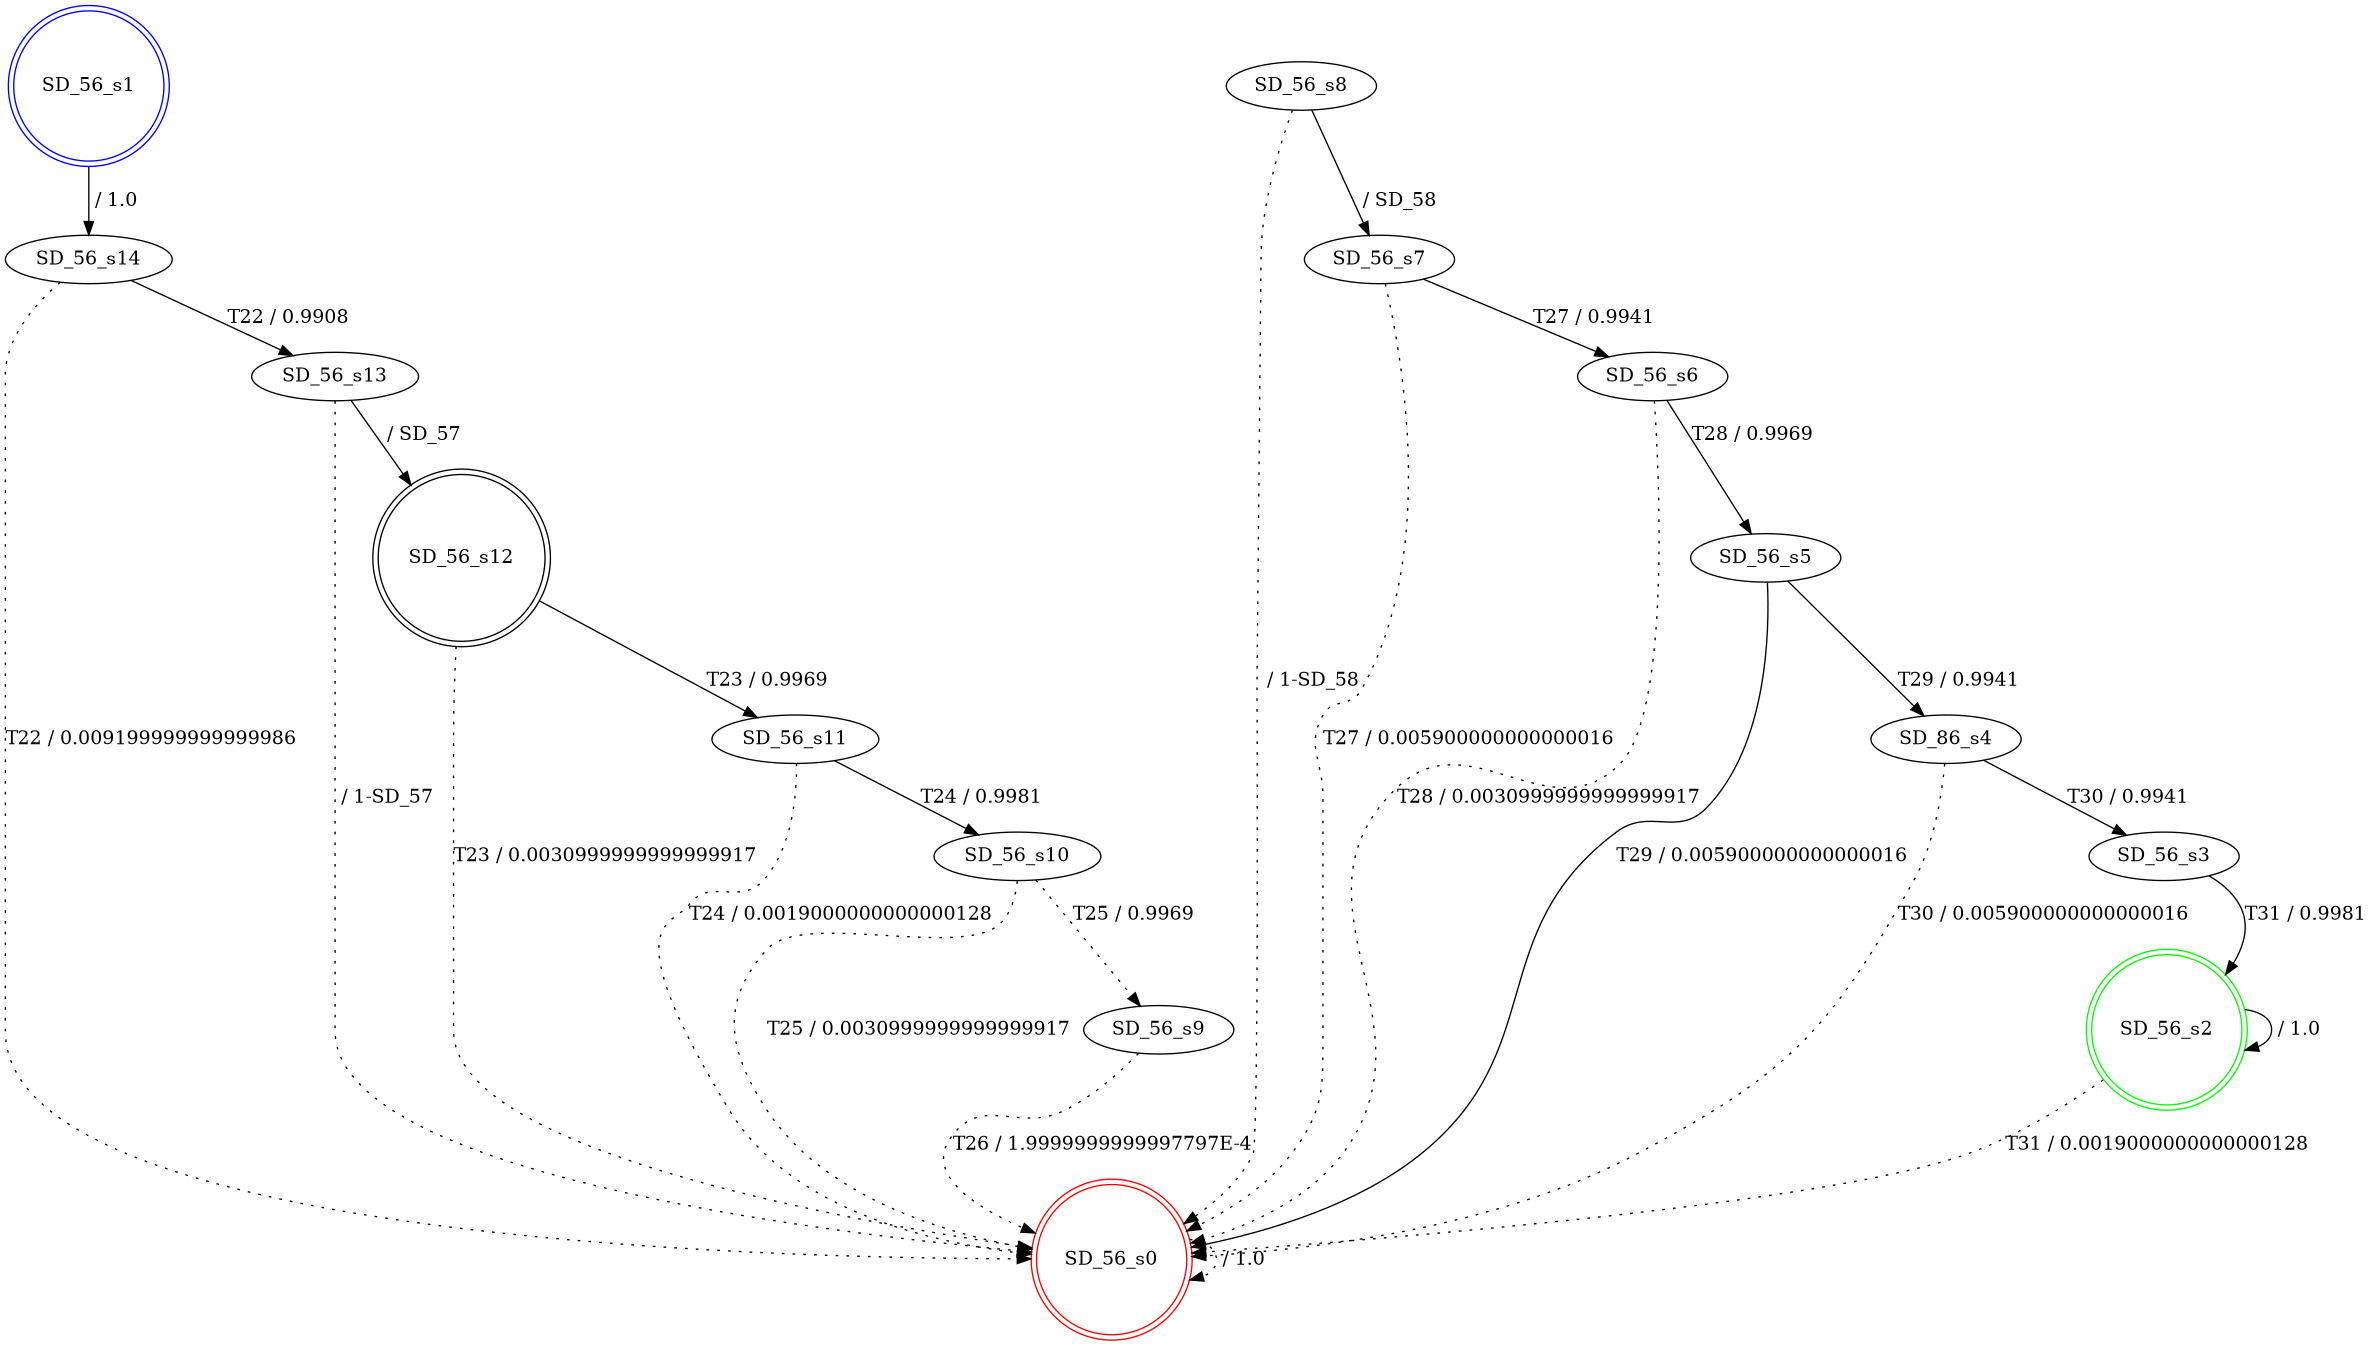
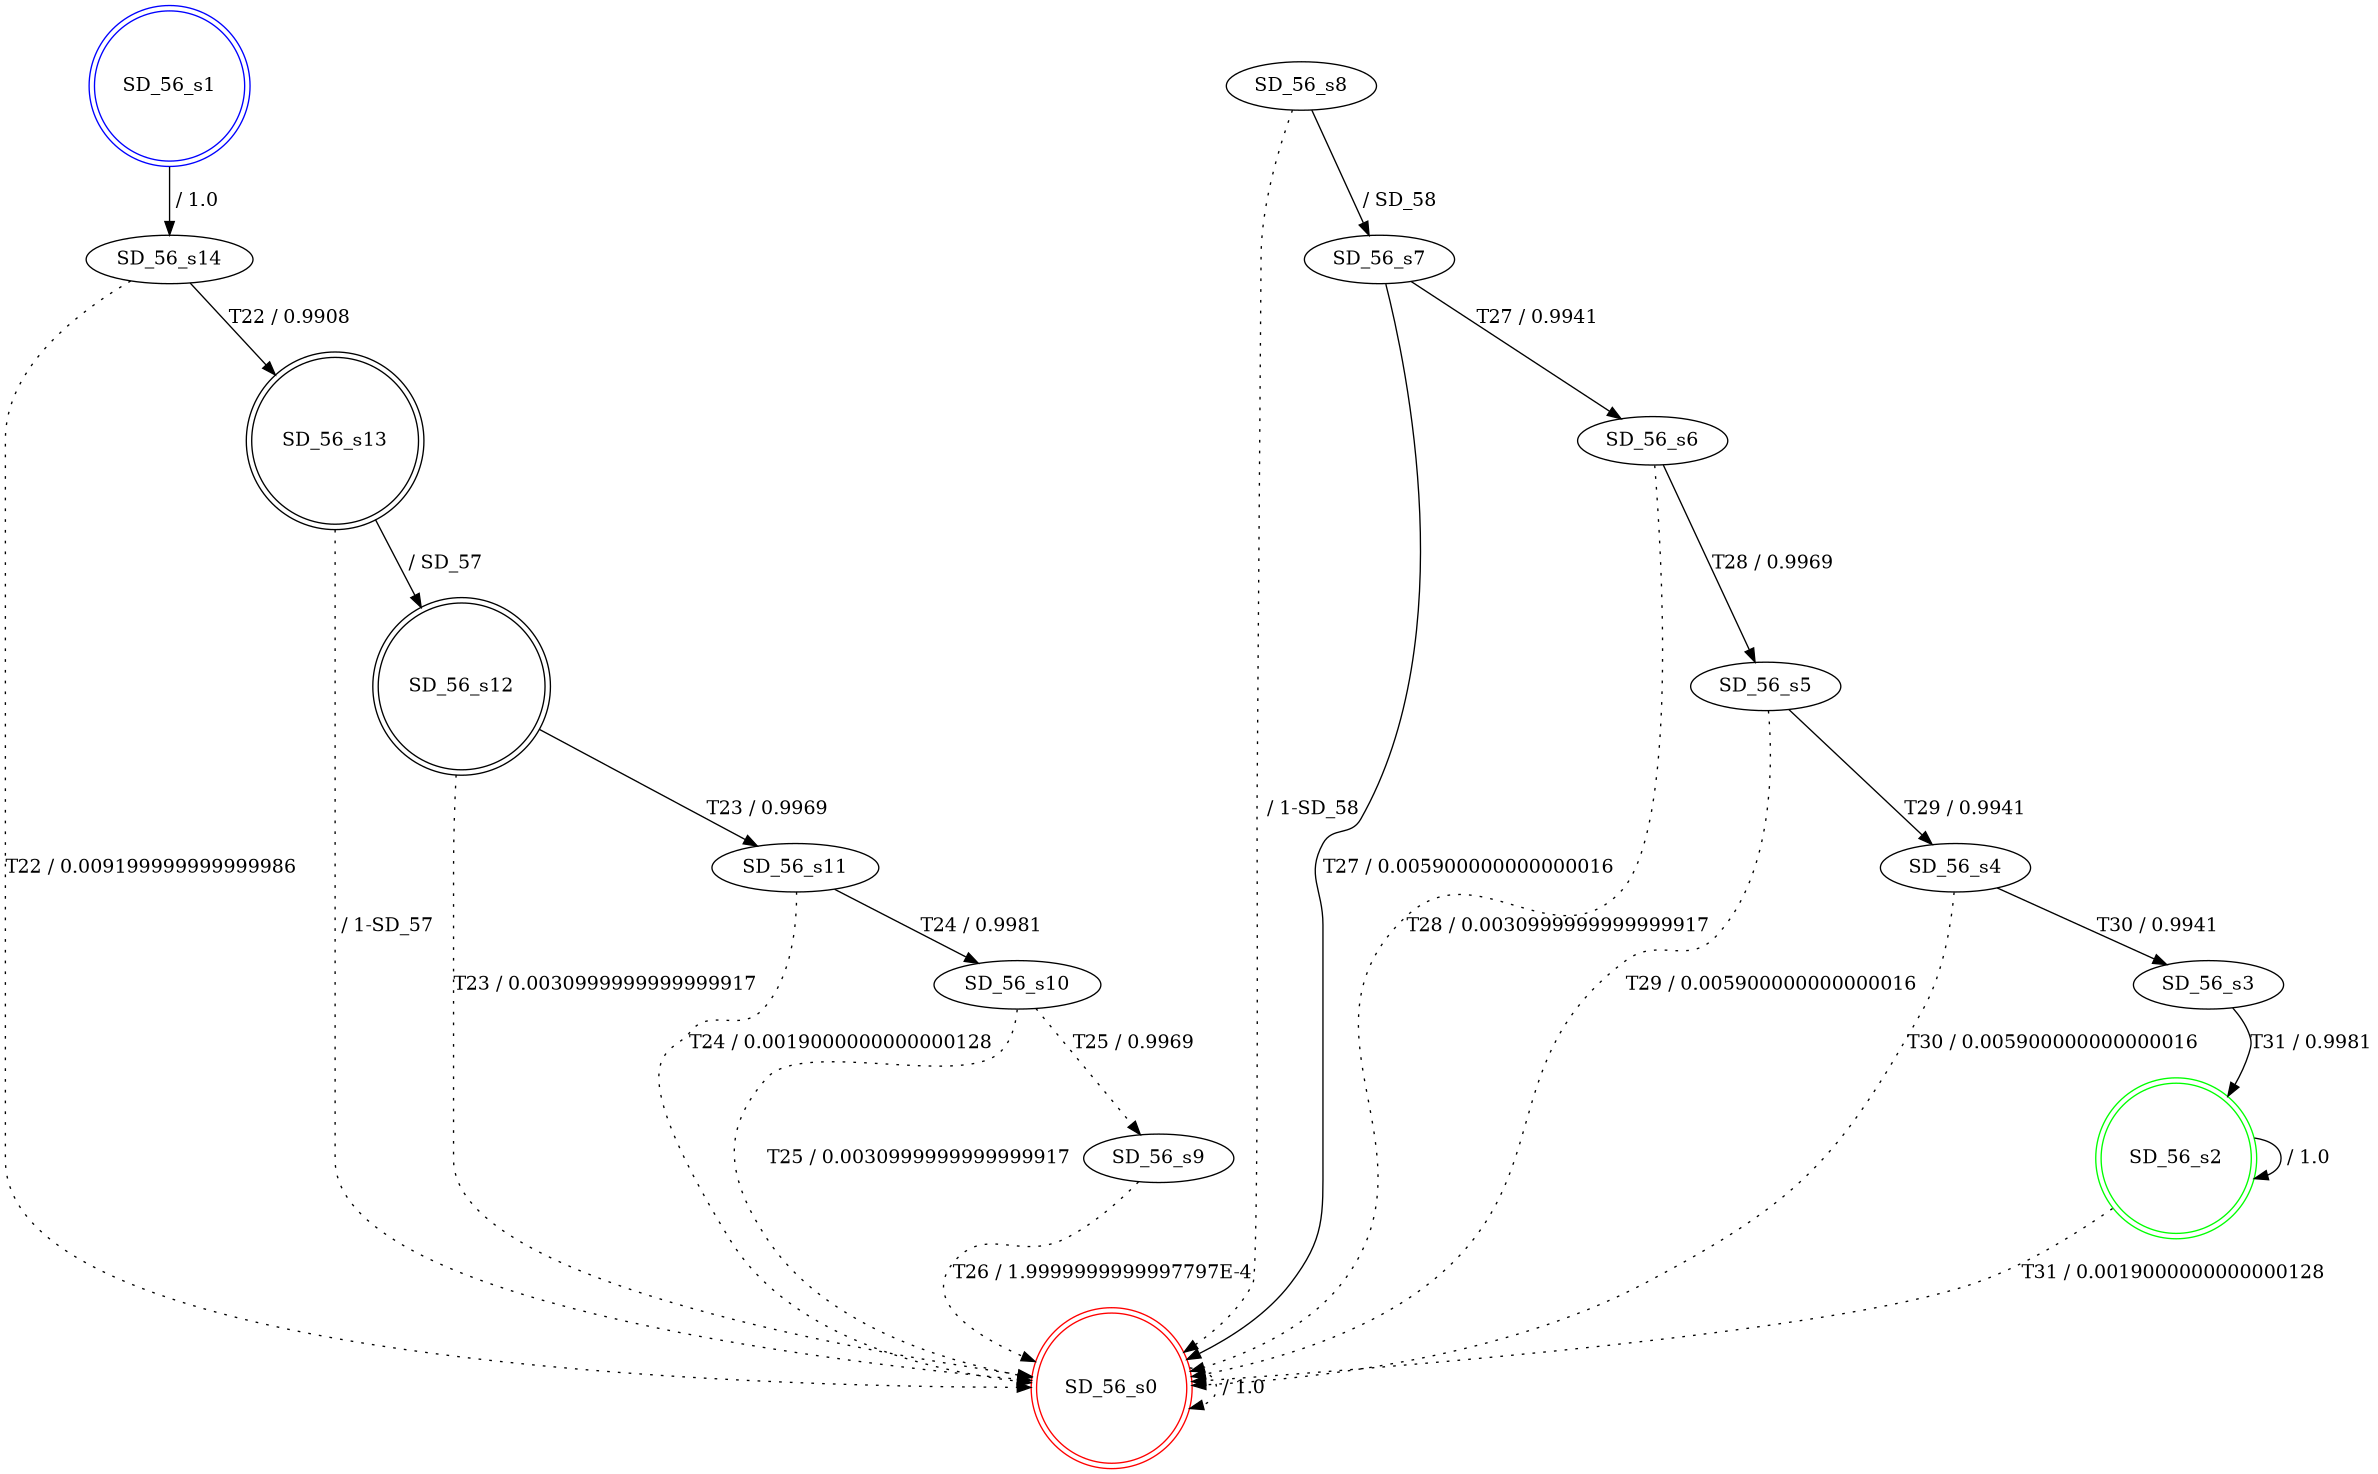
(335, 377) -> (335, 441)
(1946, 739) -> (1955, 868)
(1319, 765) -> (1333, 834)
(1533, 944) -> (1540, 1078)
